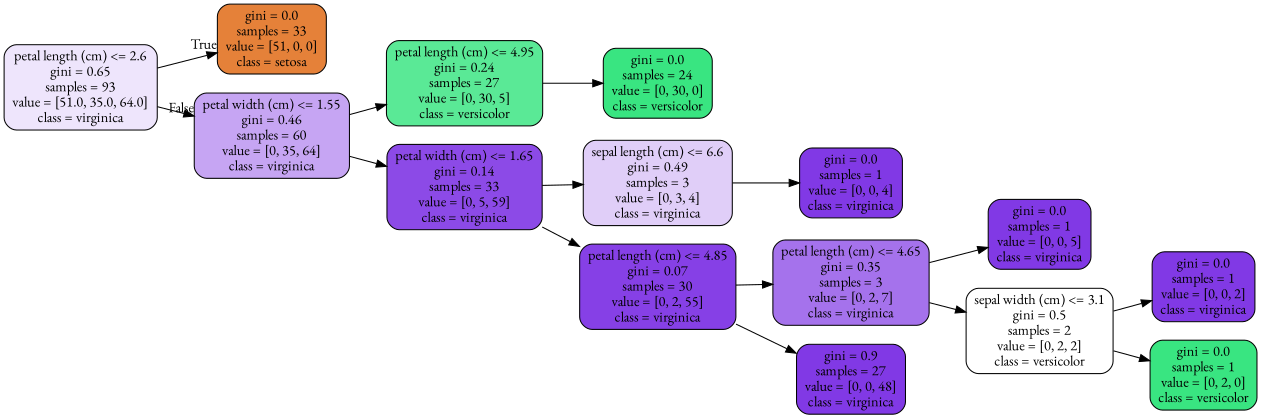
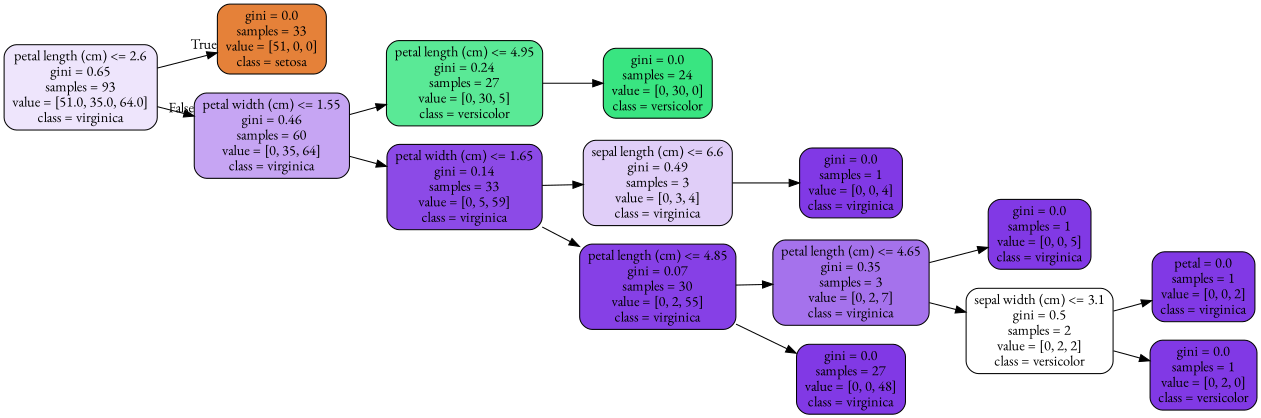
(1204, 287) -> (1204, 287)
(1204, 375) -> (1204, 375)
(851, 379) -> (851, 379)
